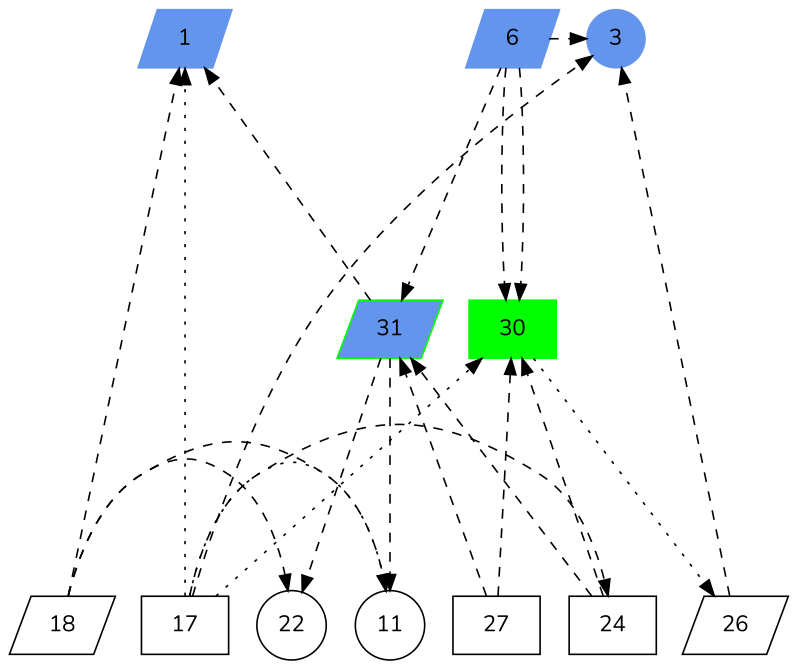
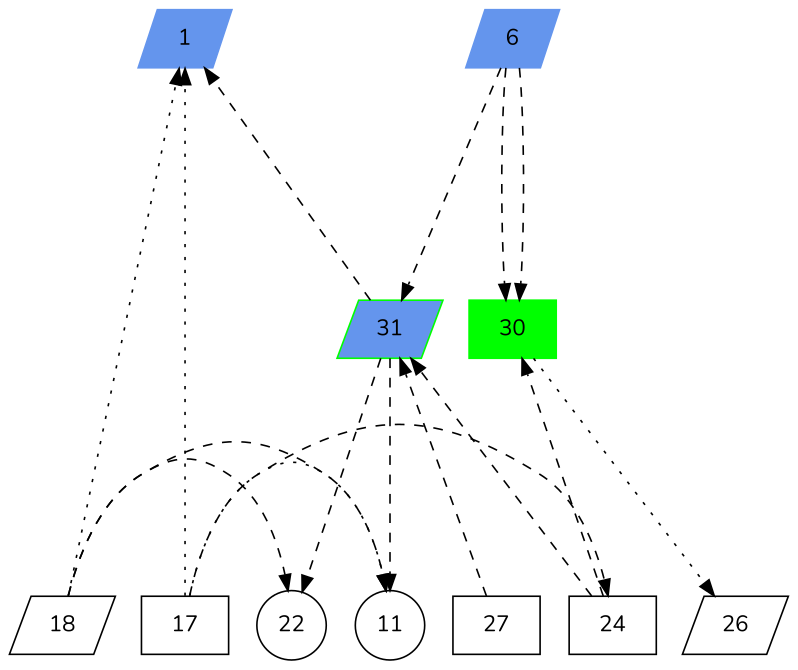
(616, 39) -> none
(122, 340) -> (122, 340)
(356, 471) -> none
(504, 497) -> none
